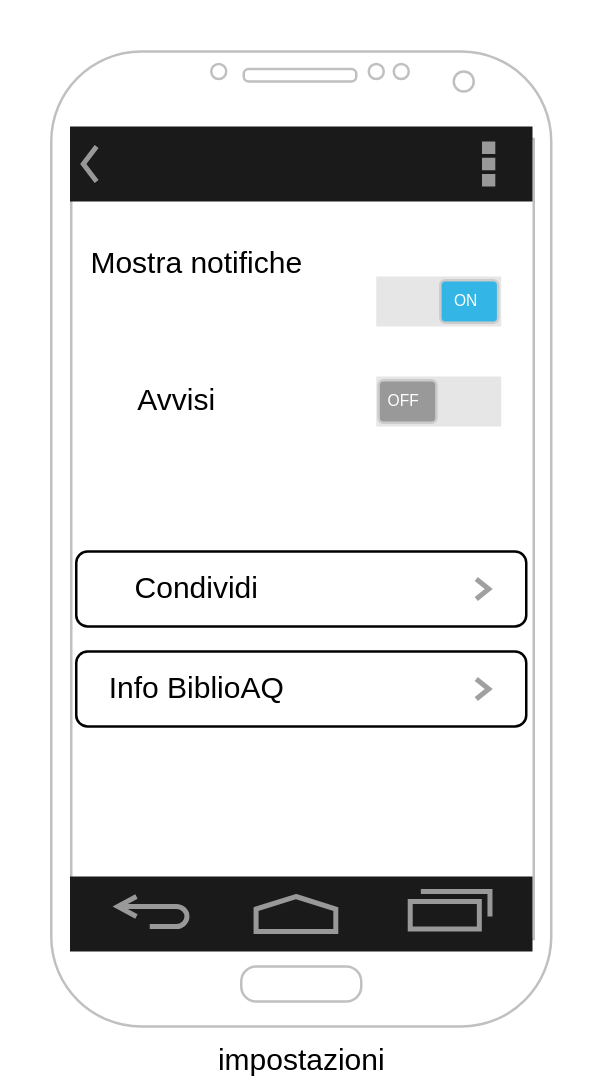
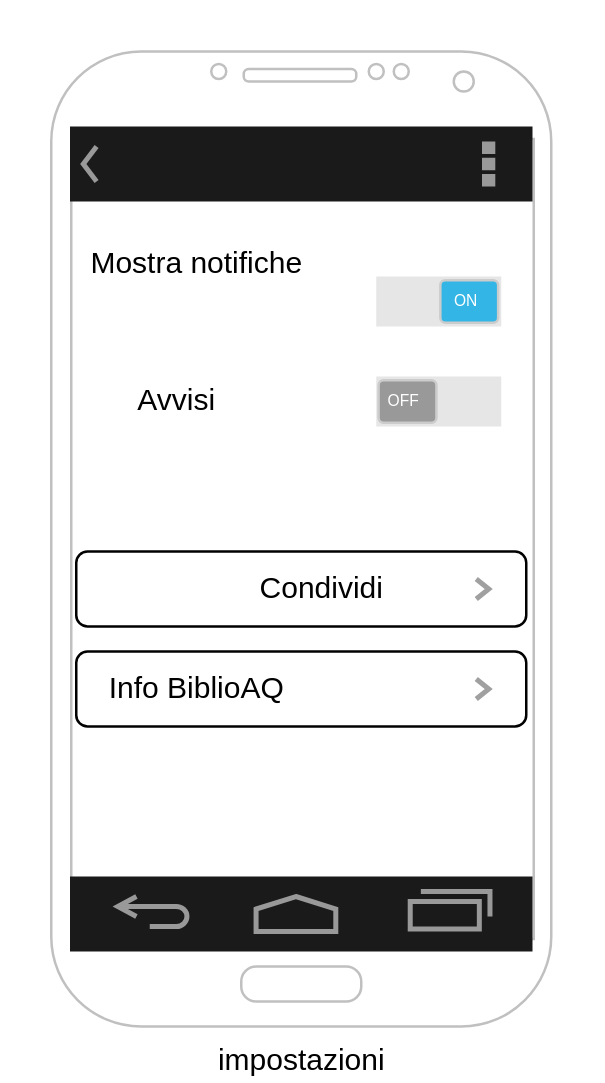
(195, 589) -> (320, 589)
